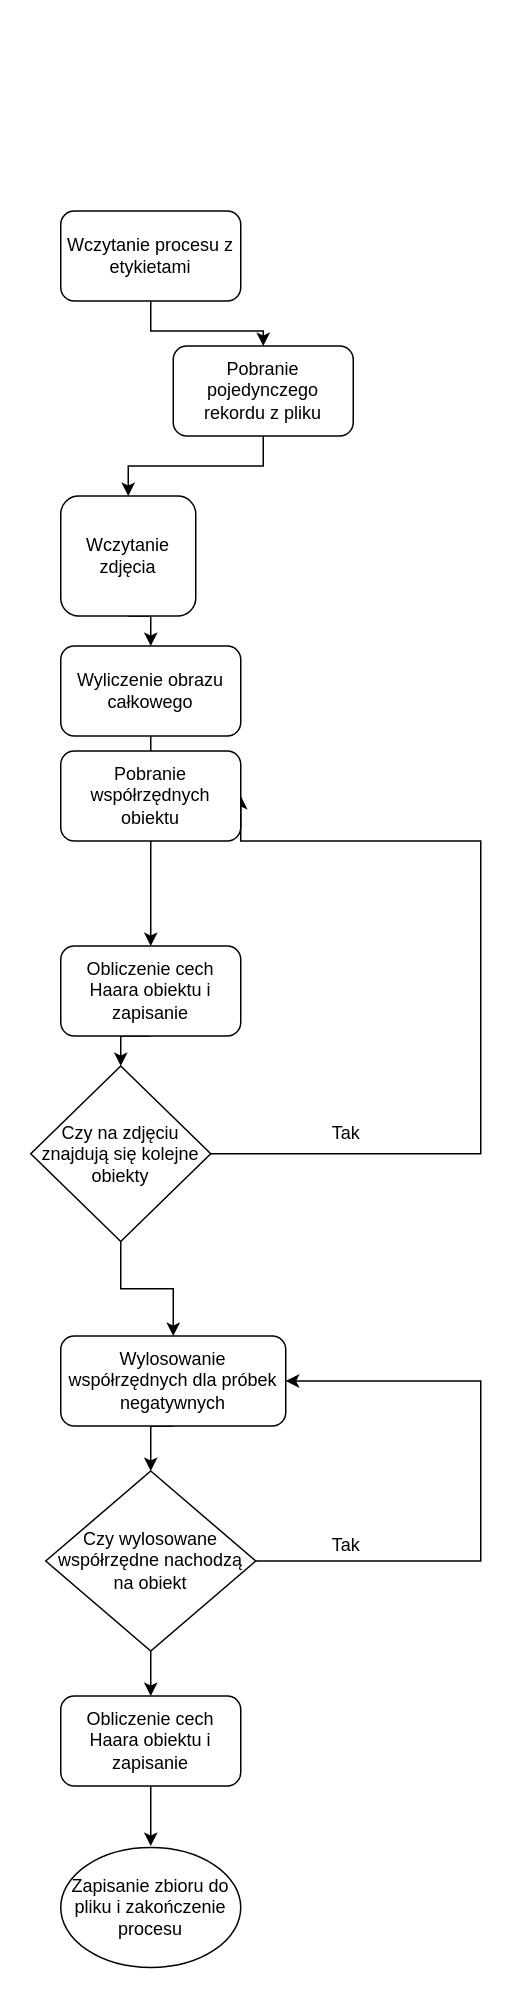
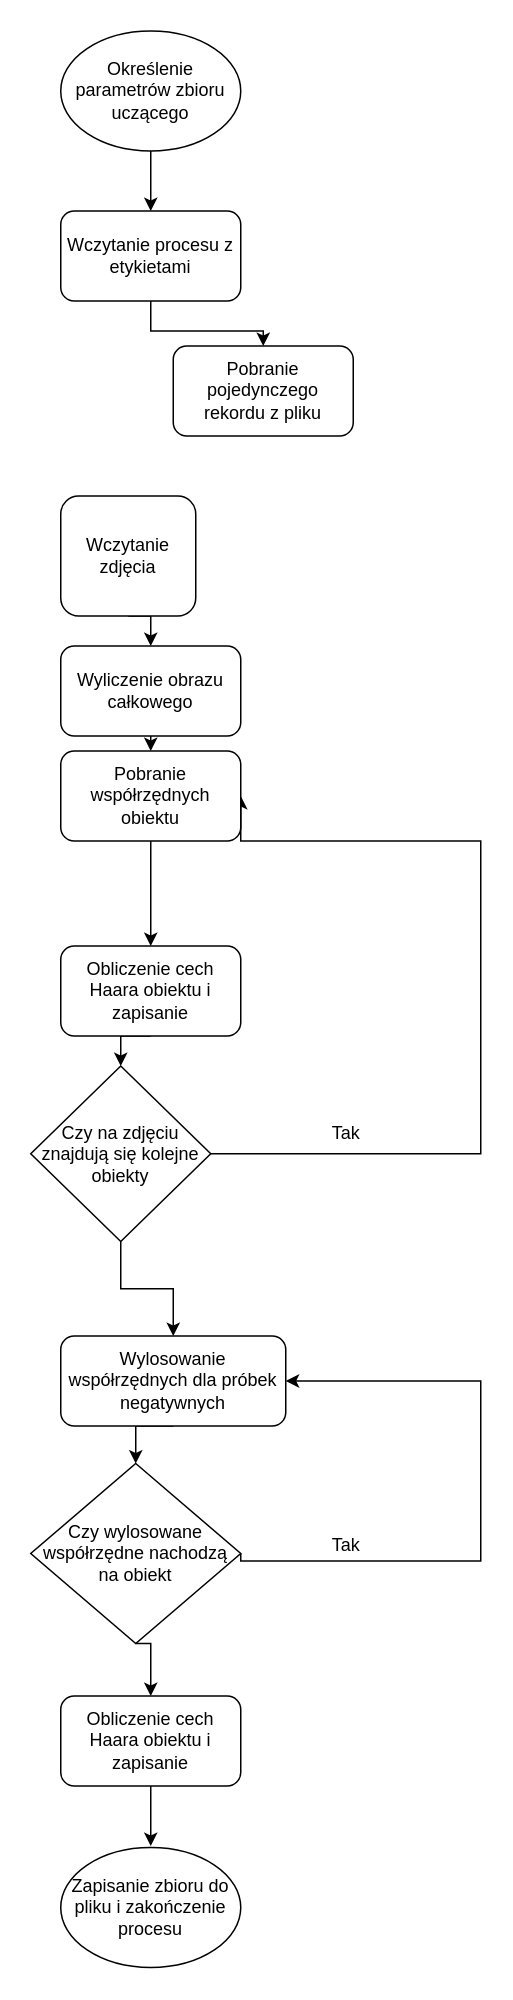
none -> (151, 91)
none -> (151, 176)
(201, 466) -> none
(151, 743) -> (151, 739)
(151, 1561) -> (136, 1553)
